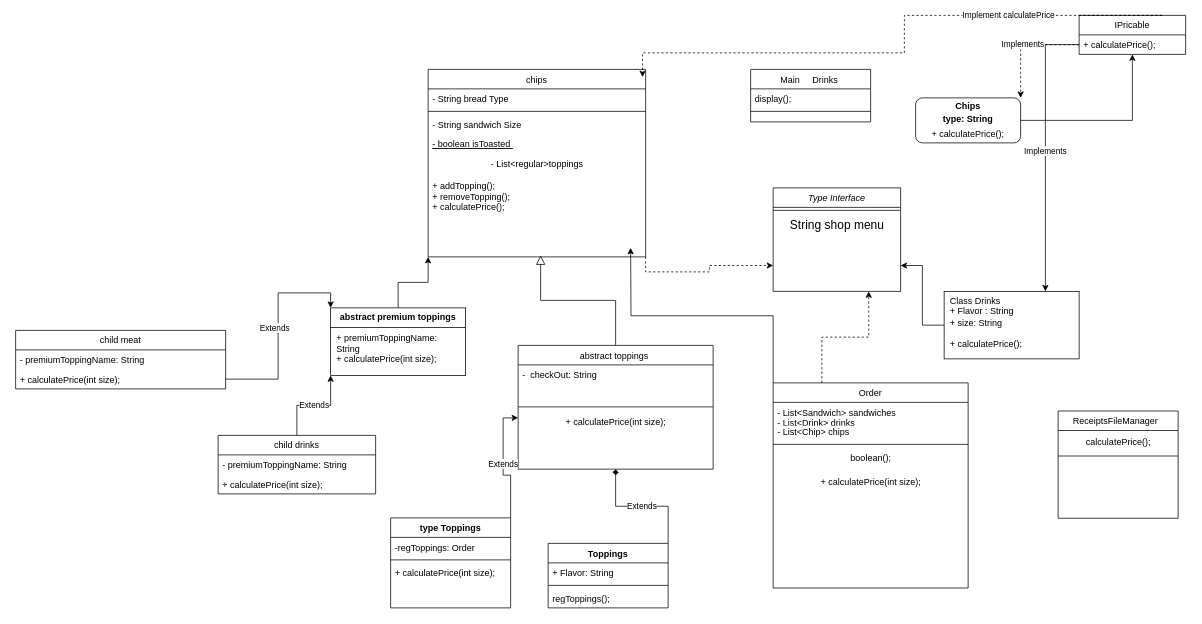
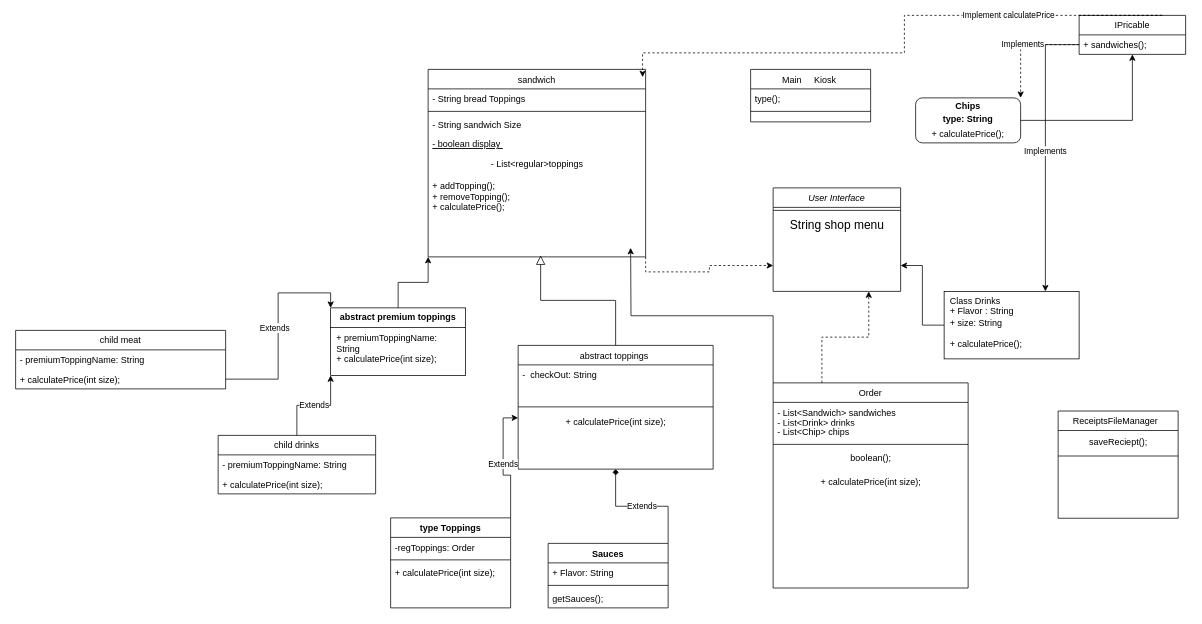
(1125, 46) -> (1118, 46)
(536, 80) -> (536, 80)
(810, 80) -> (810, 80)
(475, 99) -> (484, 99)
(776, 99) -> (771, 99)
(475, 144) -> (469, 144)
(836, 198) -> (836, 198)
(1118, 442) -> (1118, 442)
(608, 554) -> (608, 554)
(585, 599) -> (581, 599)
